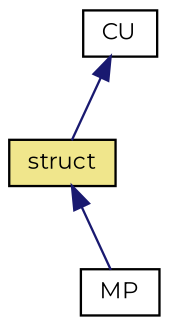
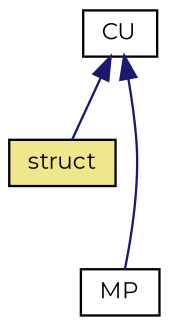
(96, 238) -> (137, 174)
